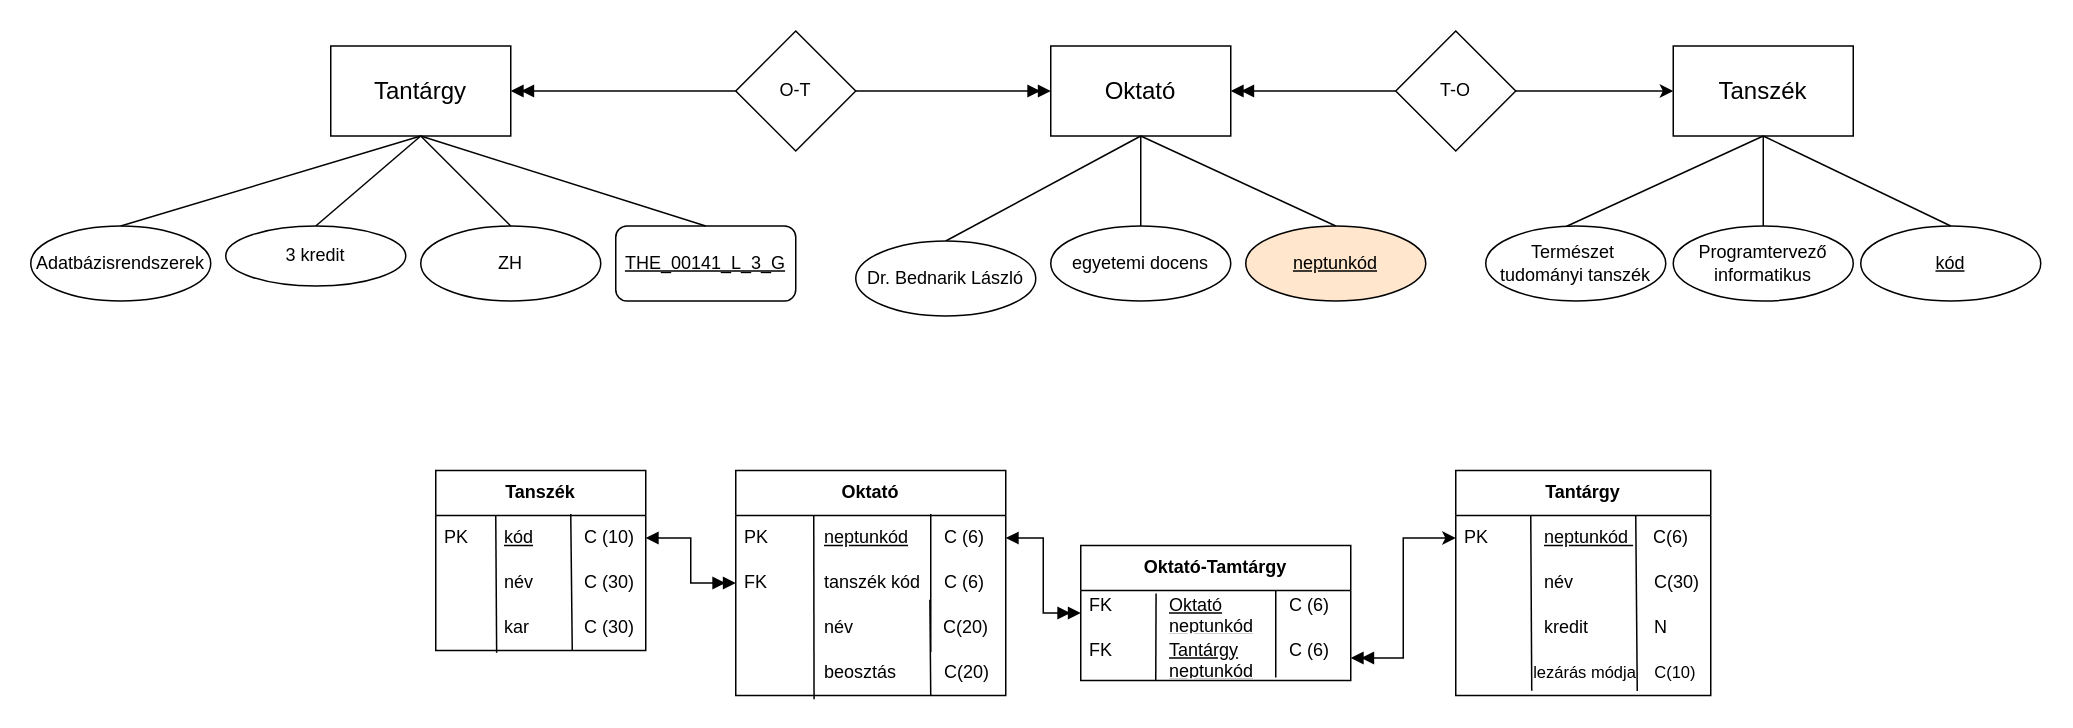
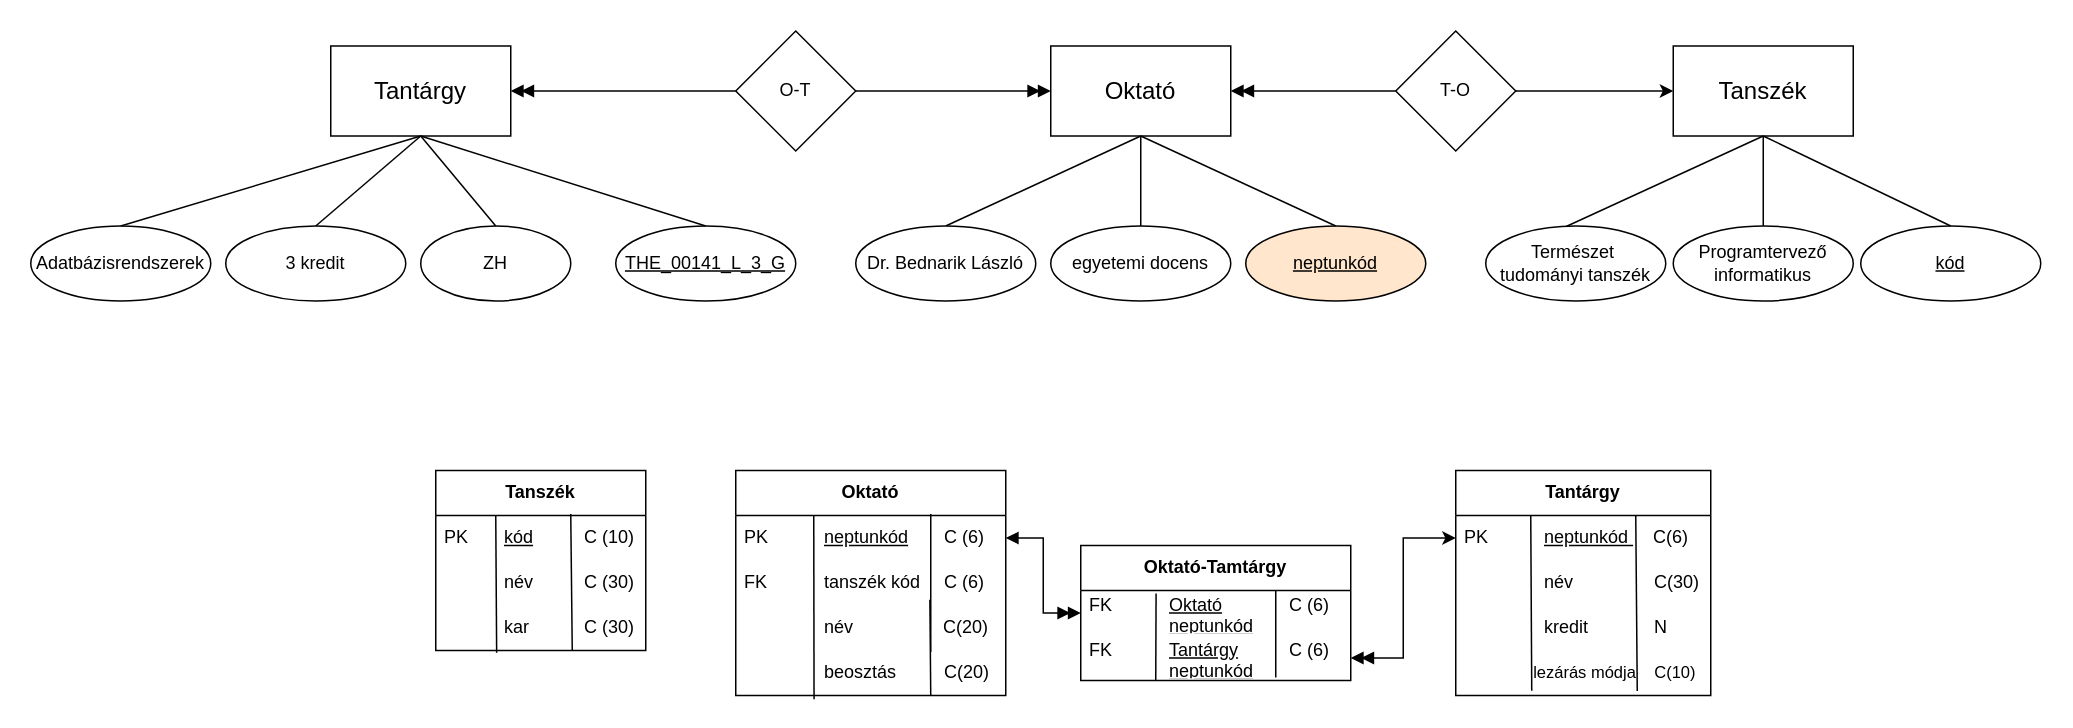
(316, 256) -> (316, 263)
(511, 263) -> (496, 263)
(706, 263) -> (706, 263)
(946, 278) -> (946, 263)
(691, 555) -> none
